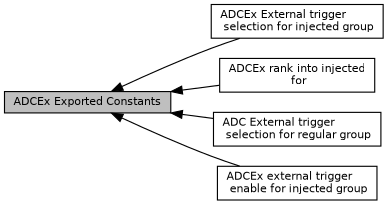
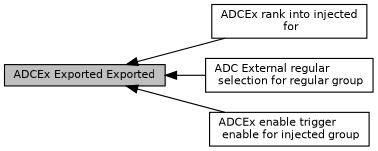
(297, 21) -> none
(88, 102) -> (85, 75)
(297, 129) -> (289, 75)
(297, 183) -> (289, 129)
